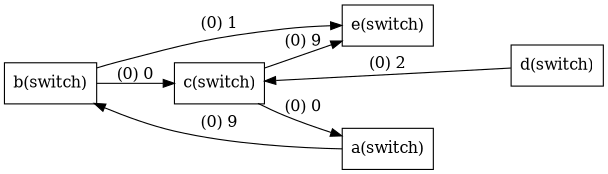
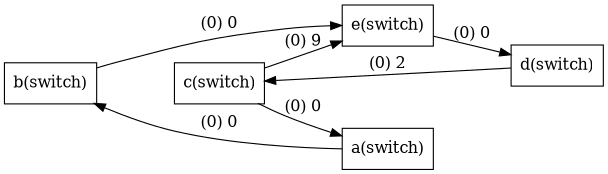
(219, 24) -> (219, 24)
none -> (467, 44)
(130, 83) -> none
(219, 123) -> (219, 123)
